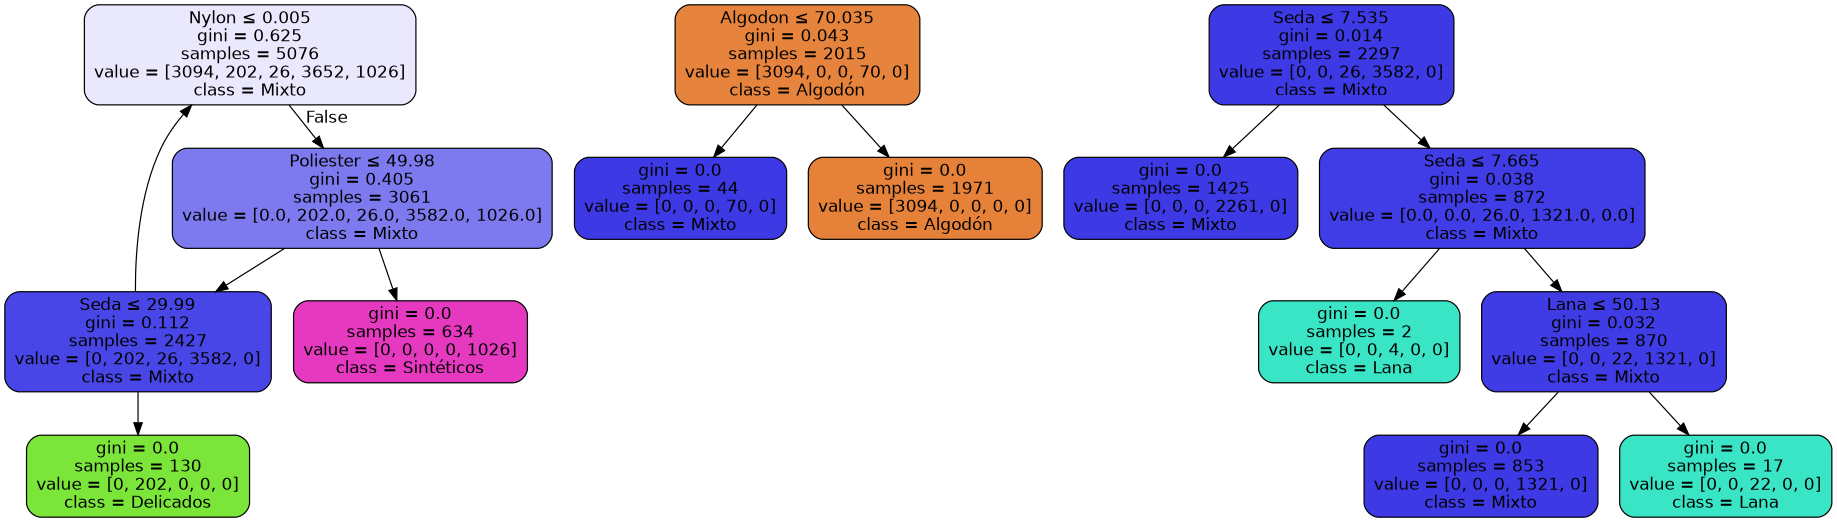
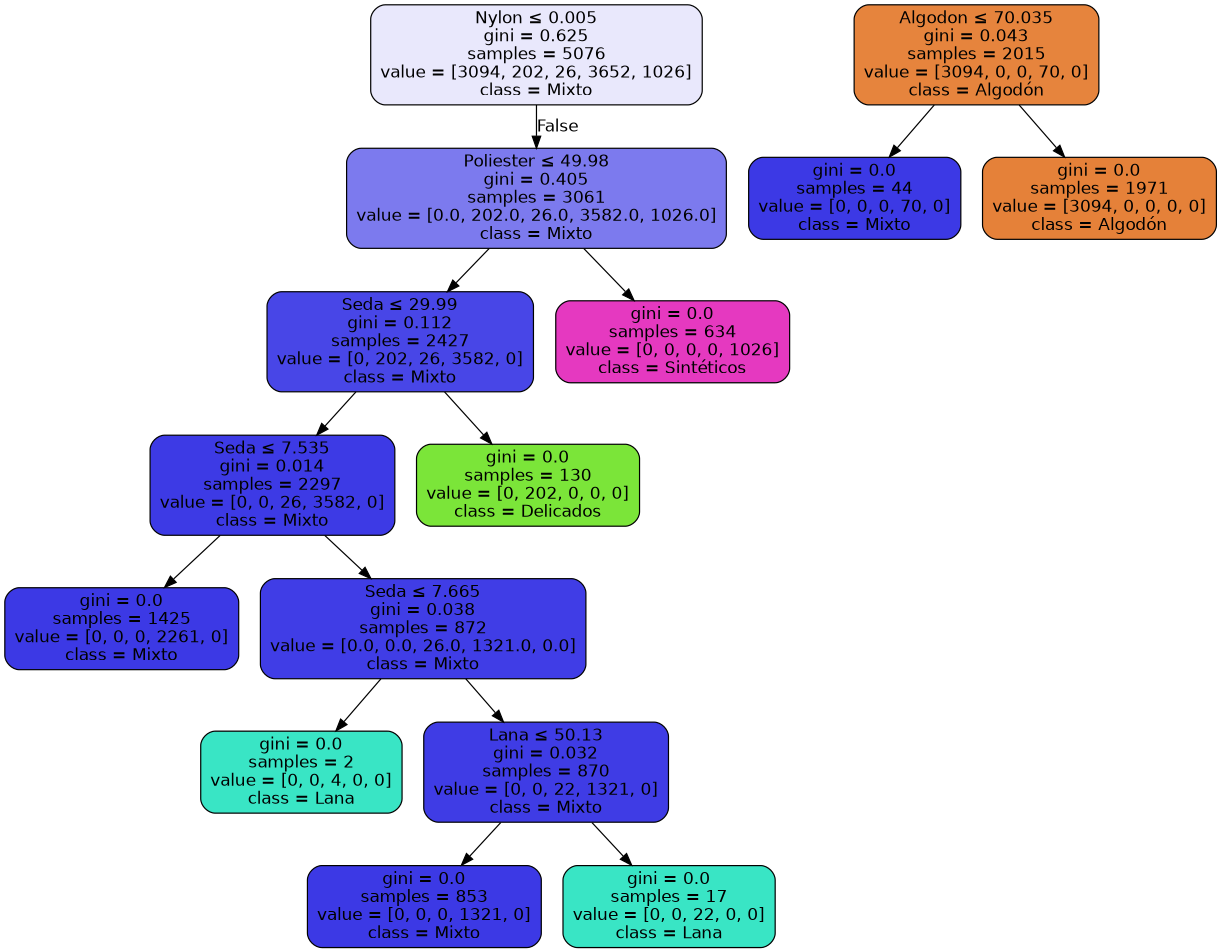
(144, 199) -> (340, 409)
